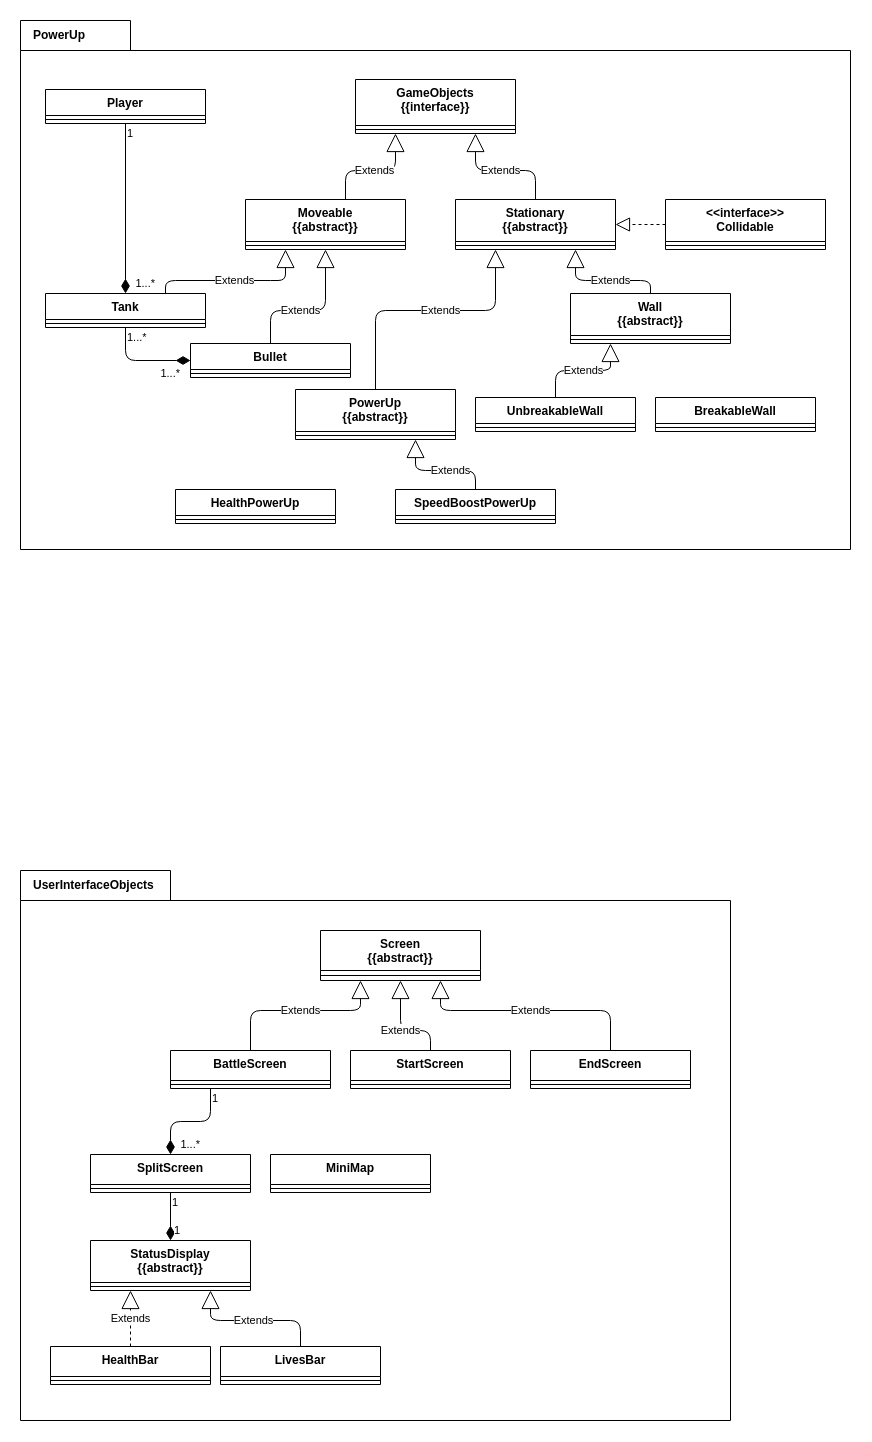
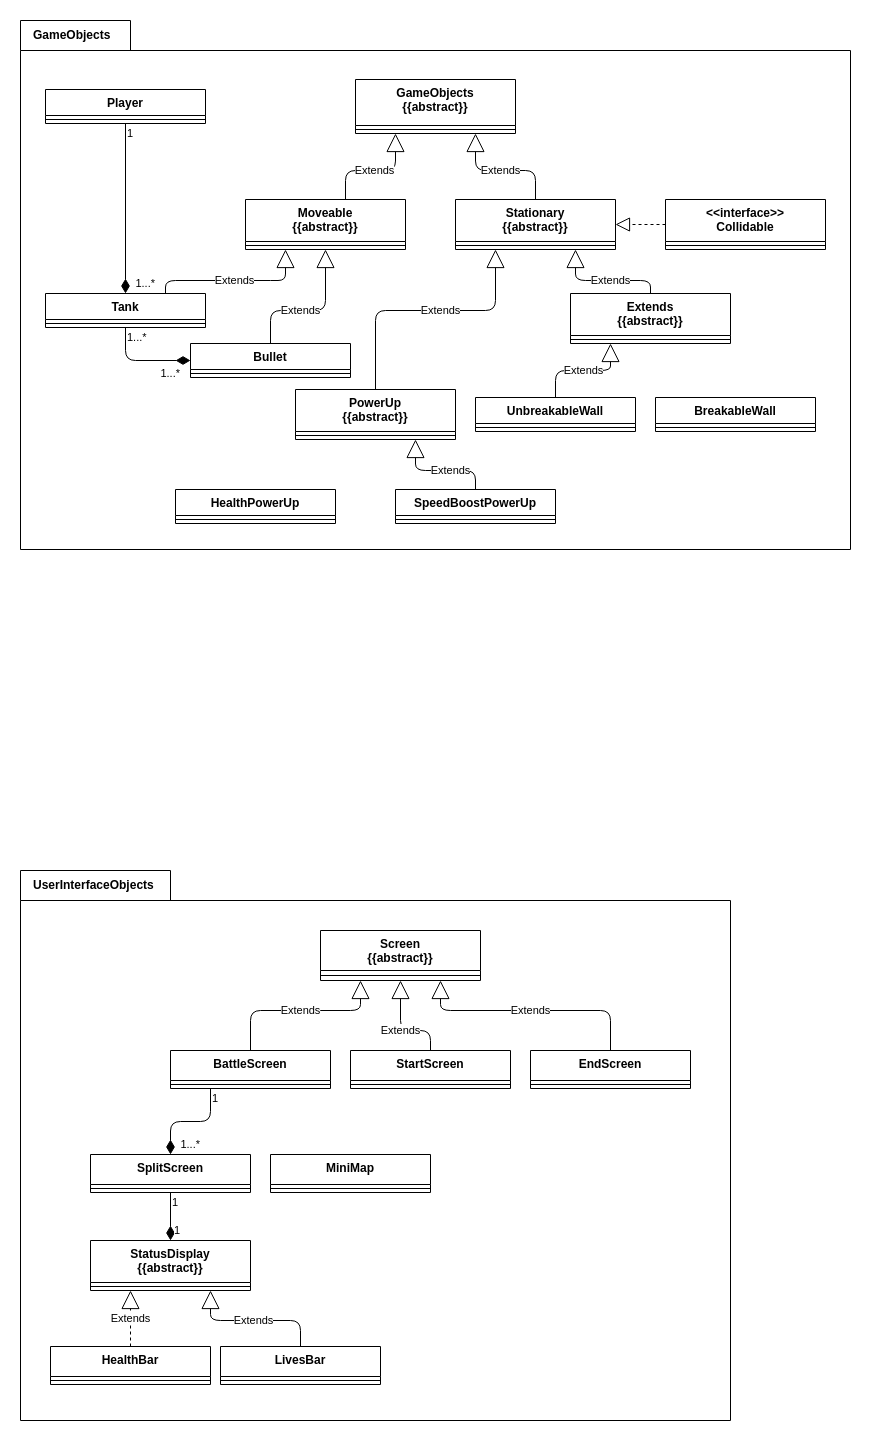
(57, 36) -> (70, 36)
(435, 93) -> (435, 93)
(650, 307) -> (650, 307)
